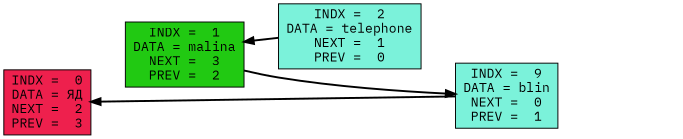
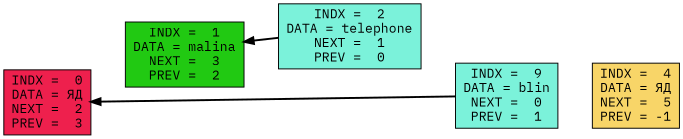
(344, 86) -> none
none -> (636, 96)
